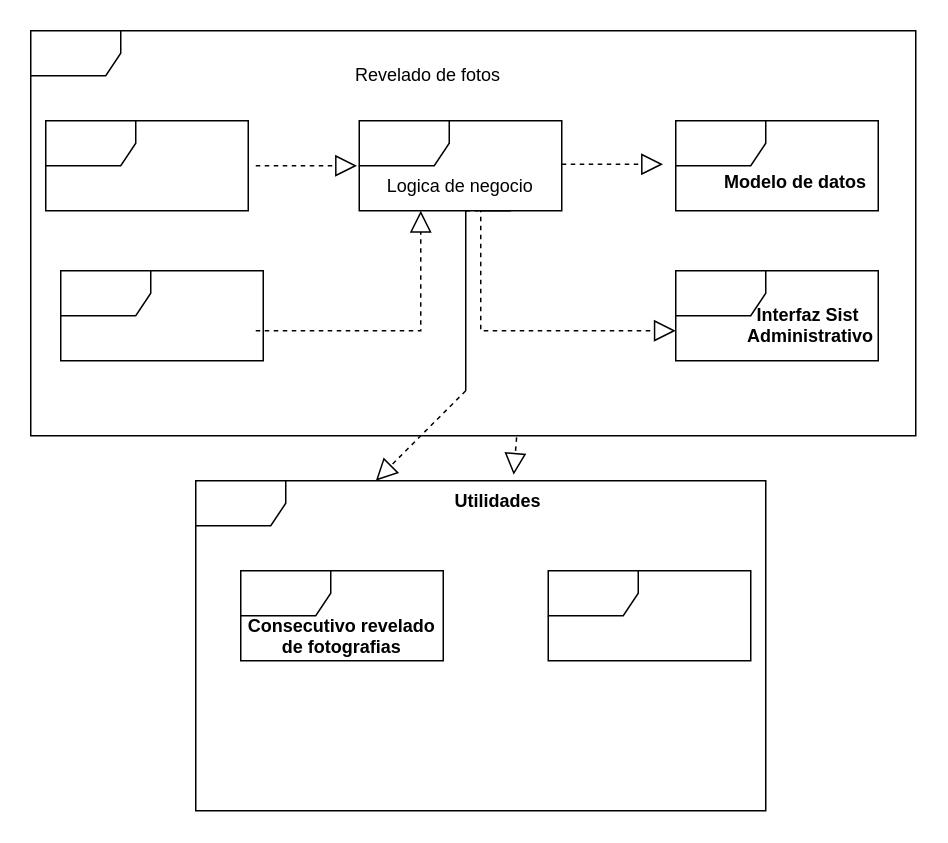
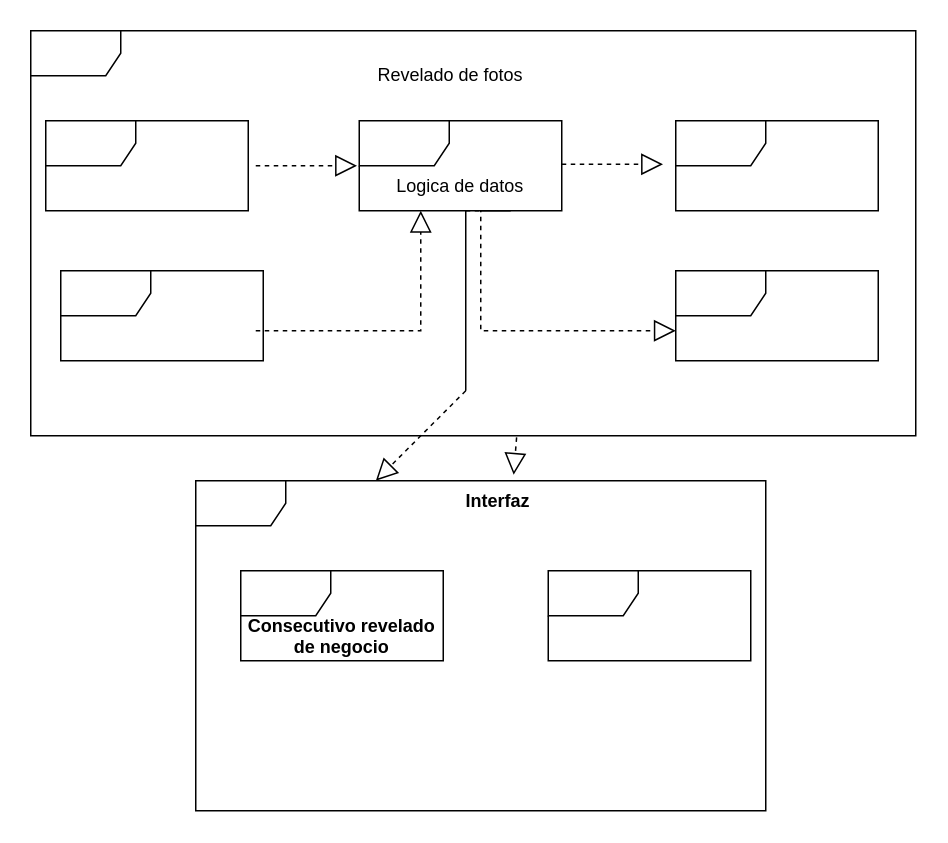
(428, 76) -> (451, 76)
(460, 186) -> (460, 186)
(796, 191) -> none
(811, 335) -> none
(498, 501) -> (498, 501)
(341, 626) -> (341, 626)
